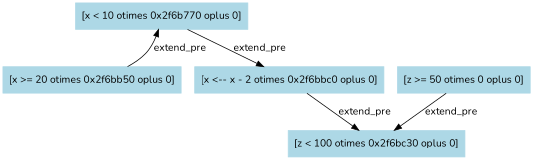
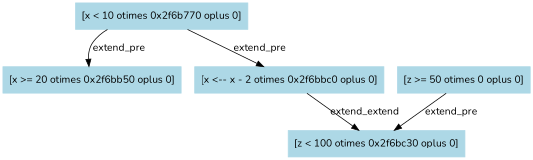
(145, 54) -> (93, 42)
(365, 112) -> (365, 112)
